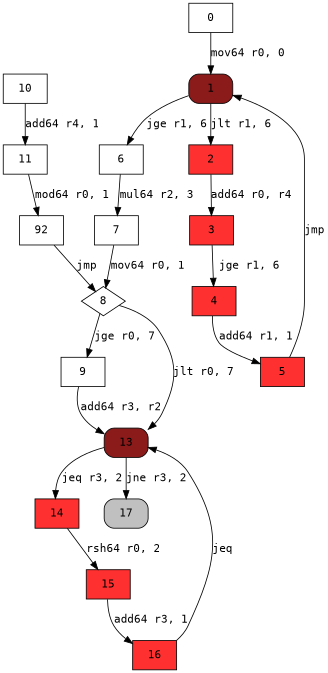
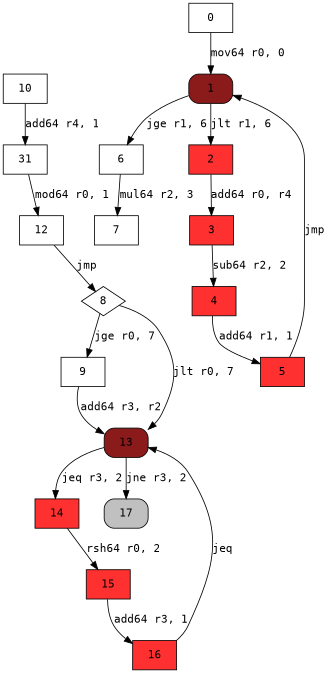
(25, 160) -> (25, 160)
(42, 230) -> (42, 230)
(111, 262) -> none
(249, 266) -> (249, 266)
